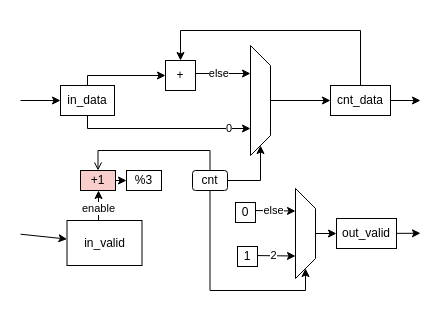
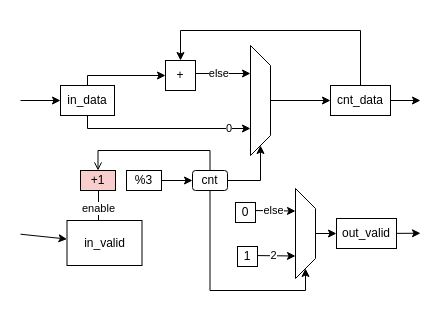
(118, 181) -> none
none -> (174, 181)
(99, 198) -> (99, 196)
